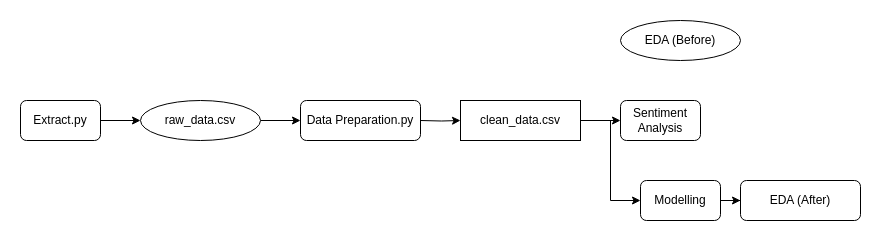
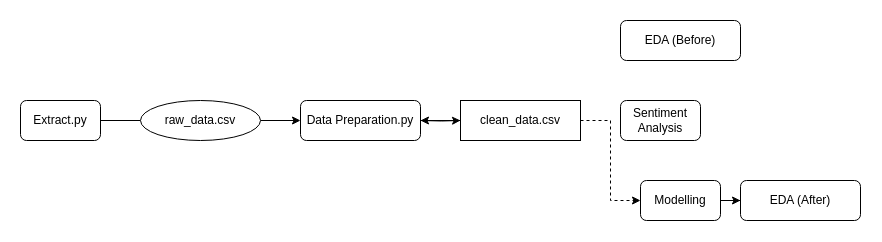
(681, 41) -> (681, 41)
(132, 121) -> (135, 121)
(613, 121) -> (459, 121)
(611, 173) -> (611, 173)
